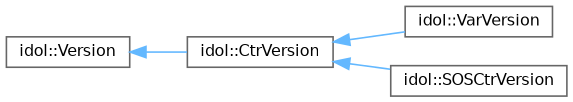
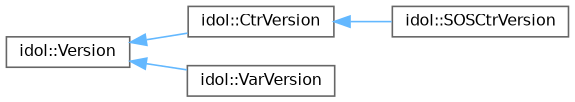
(377, 36) -> (167, 67)
